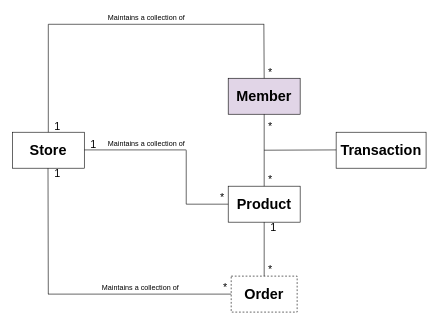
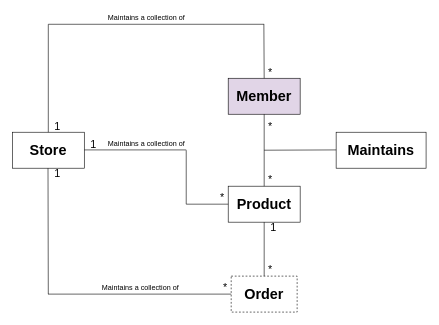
(381, 150) -> (381, 150)
